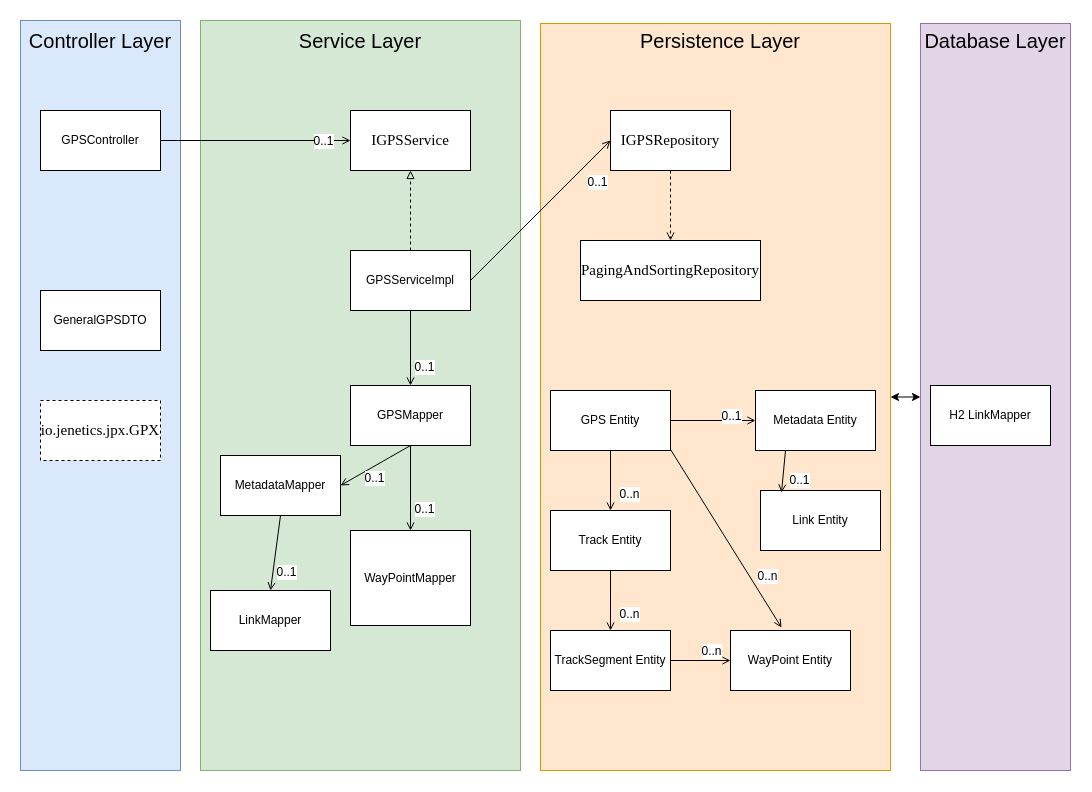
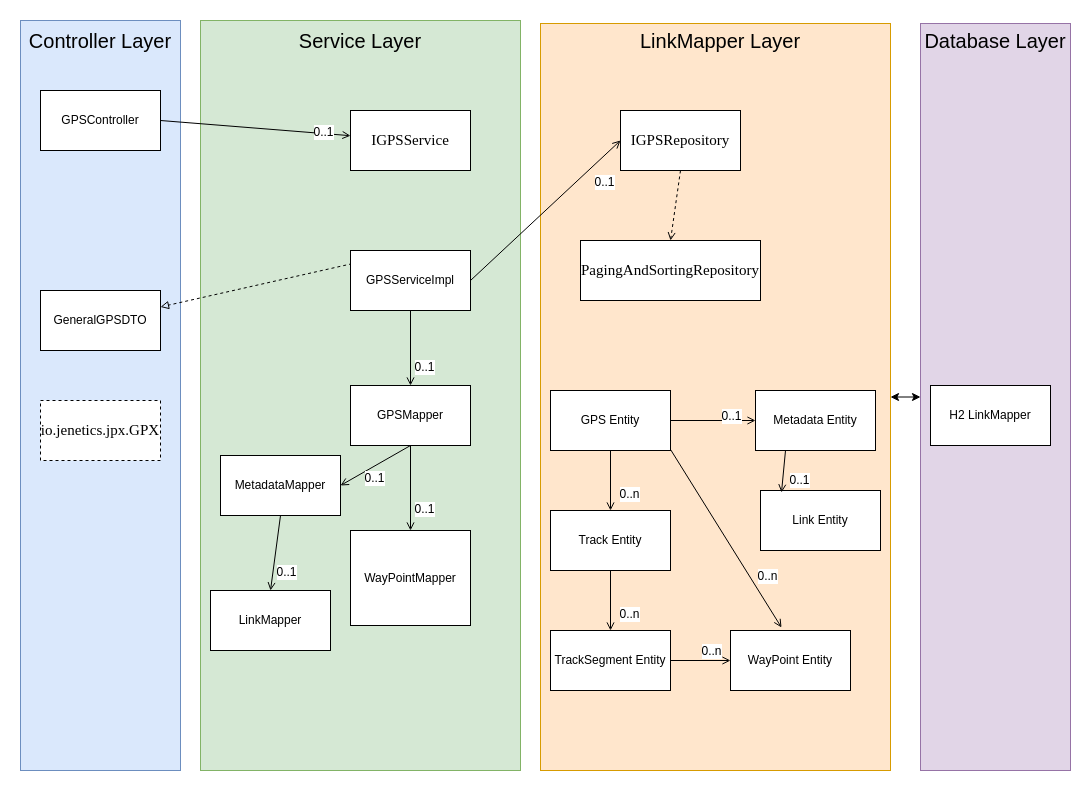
(721, 41) -> (721, 41)
(101, 141) -> (101, 121)
(671, 141) -> (681, 141)
(411, 215) -> (260, 284)
